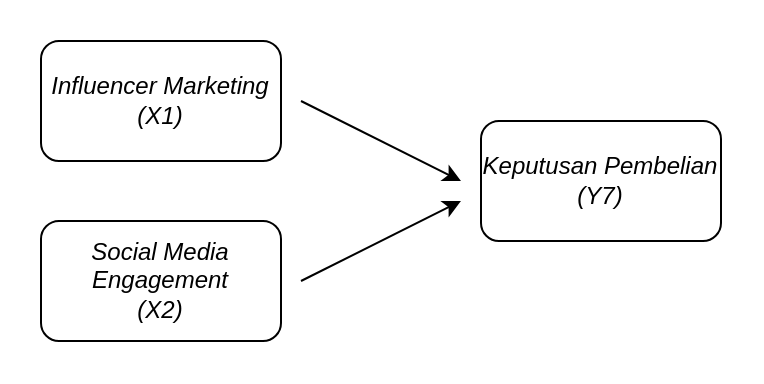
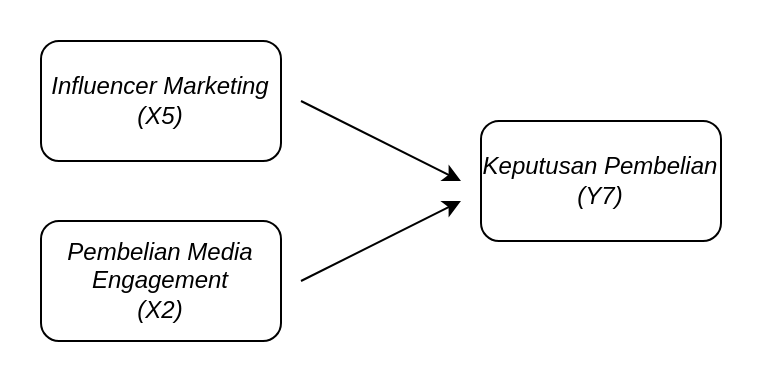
(161, 101) -> (161, 101)
(161, 281) -> (161, 281)
